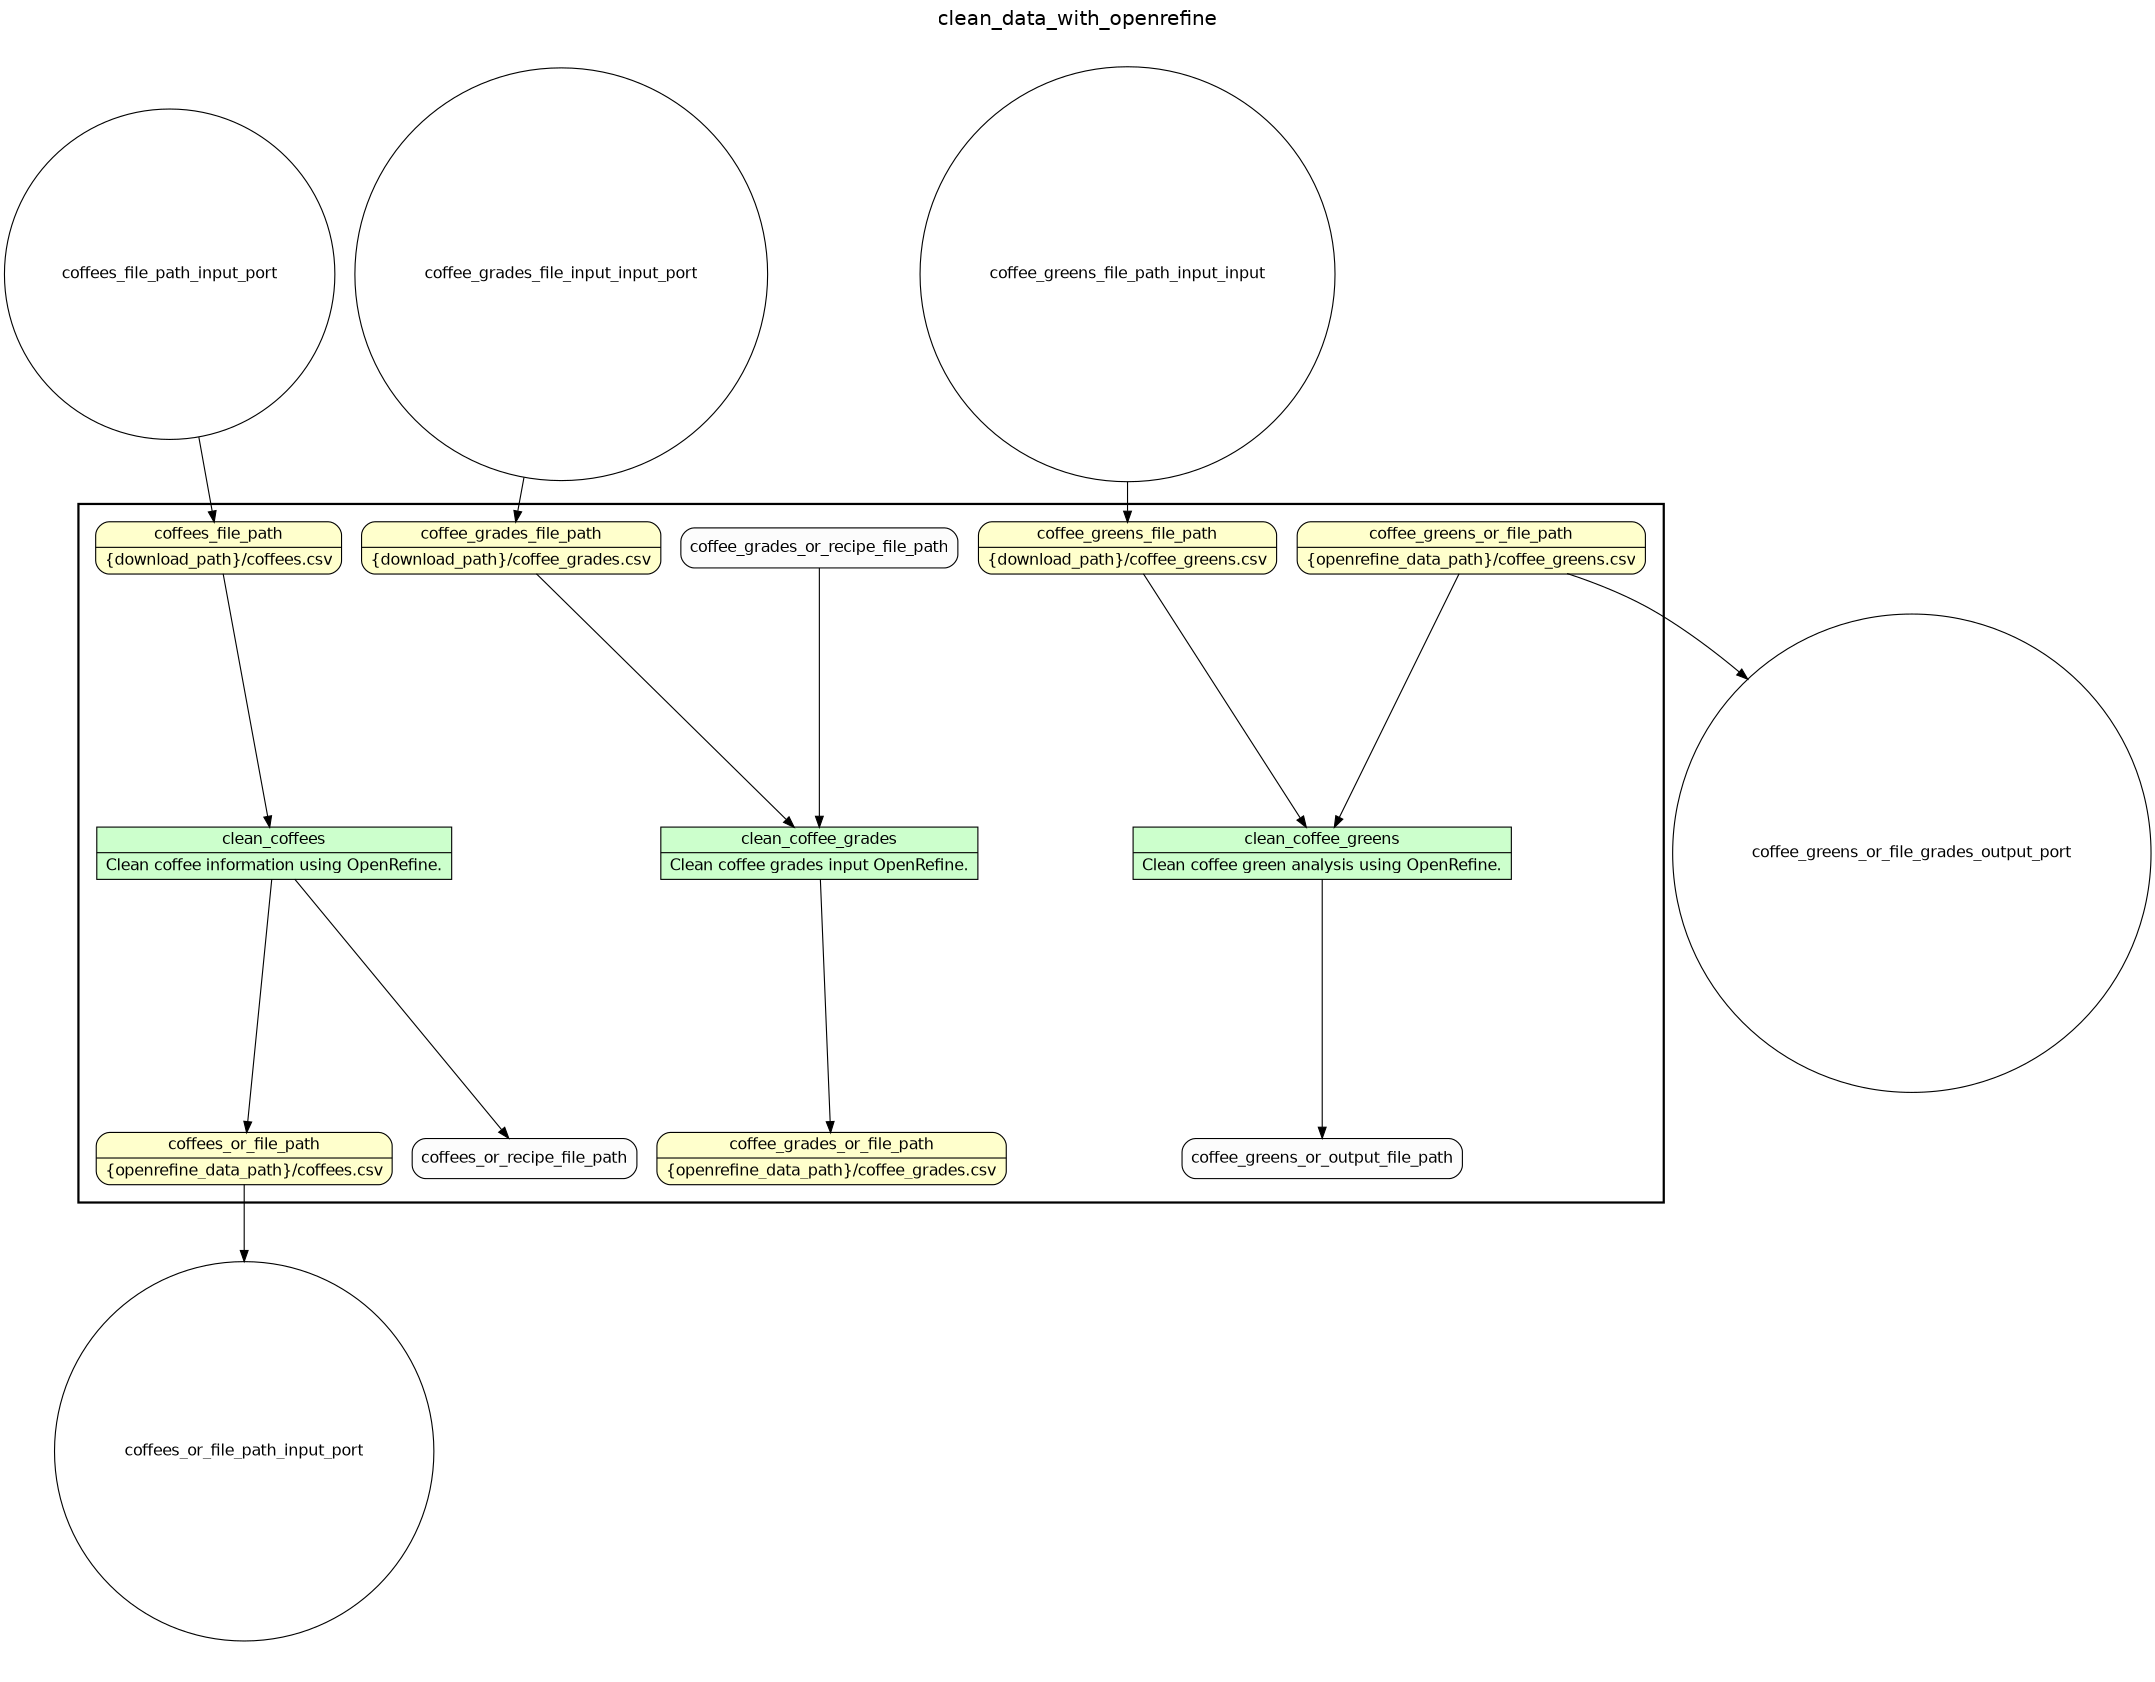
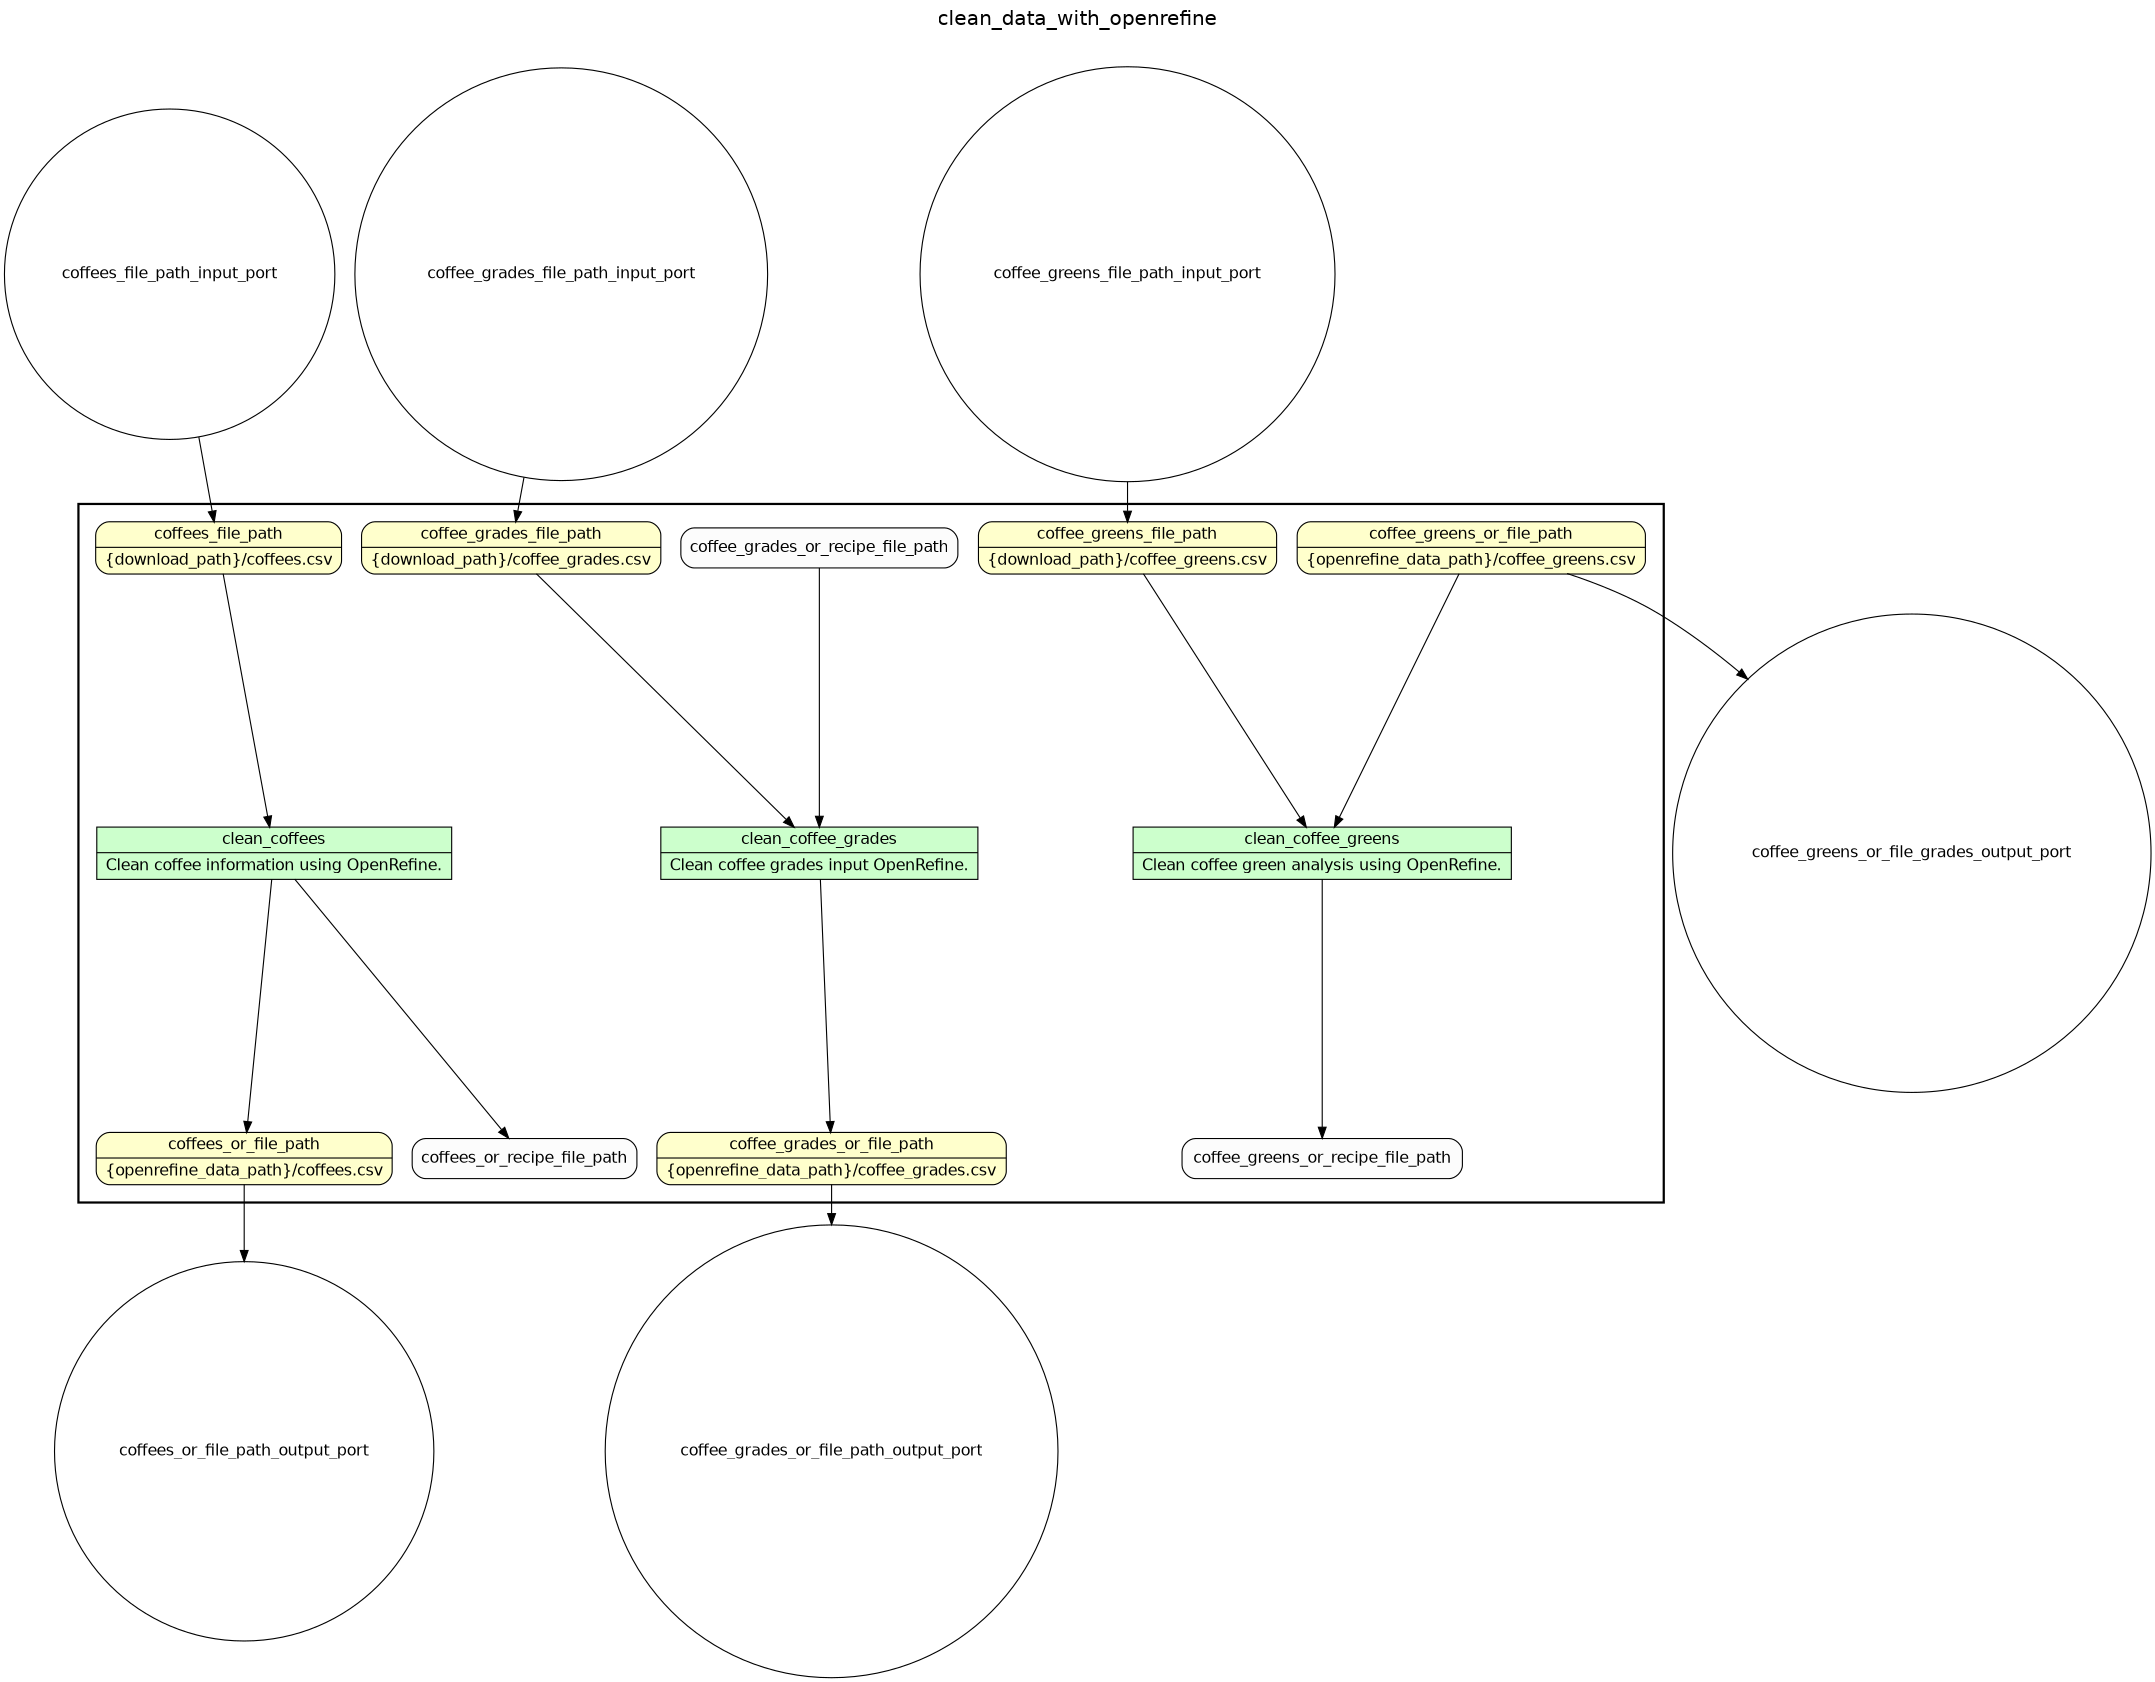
(561, 274) -> (561, 274)
(1128, 274) -> (1128, 274)
(1322, 1159) -> (1322, 1159)
(244, 1451) -> (244, 1451)
none -> (832, 1451)
